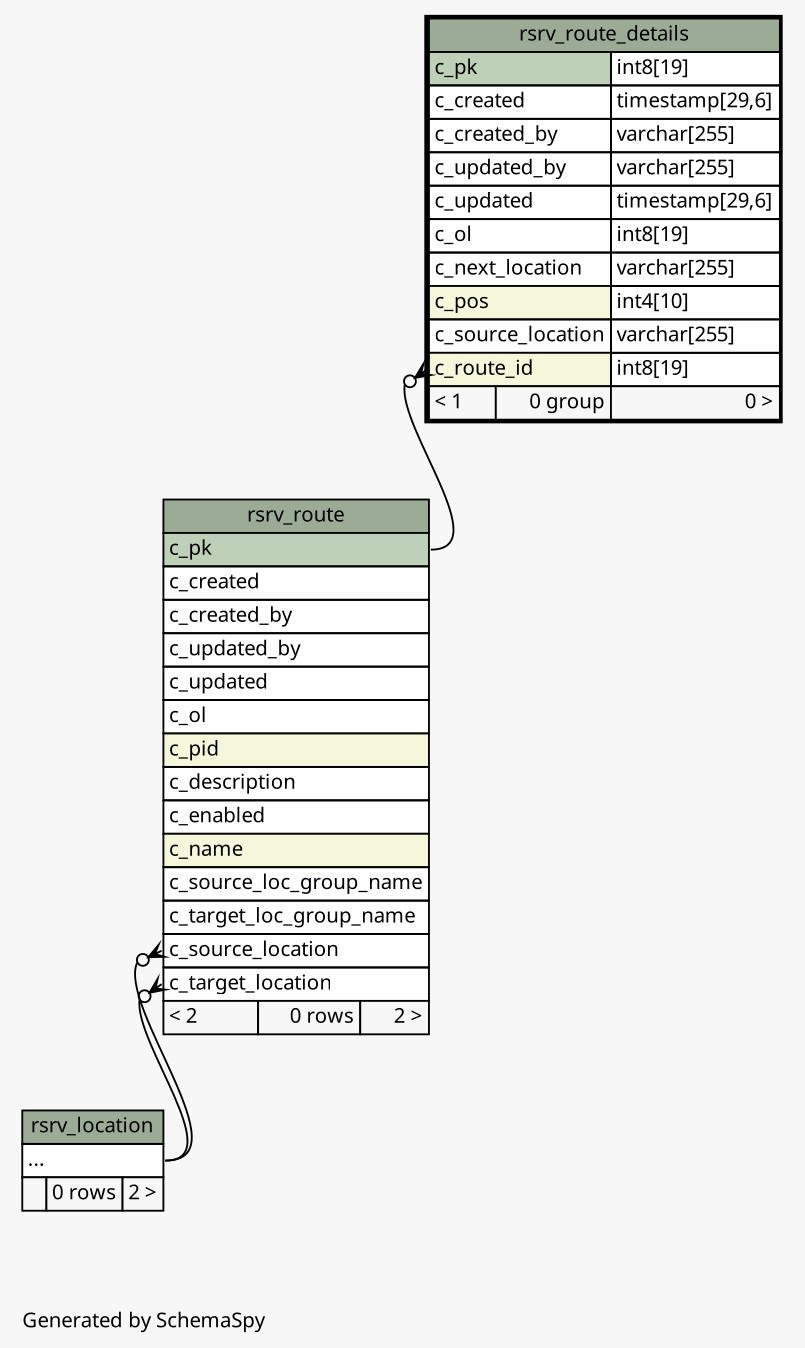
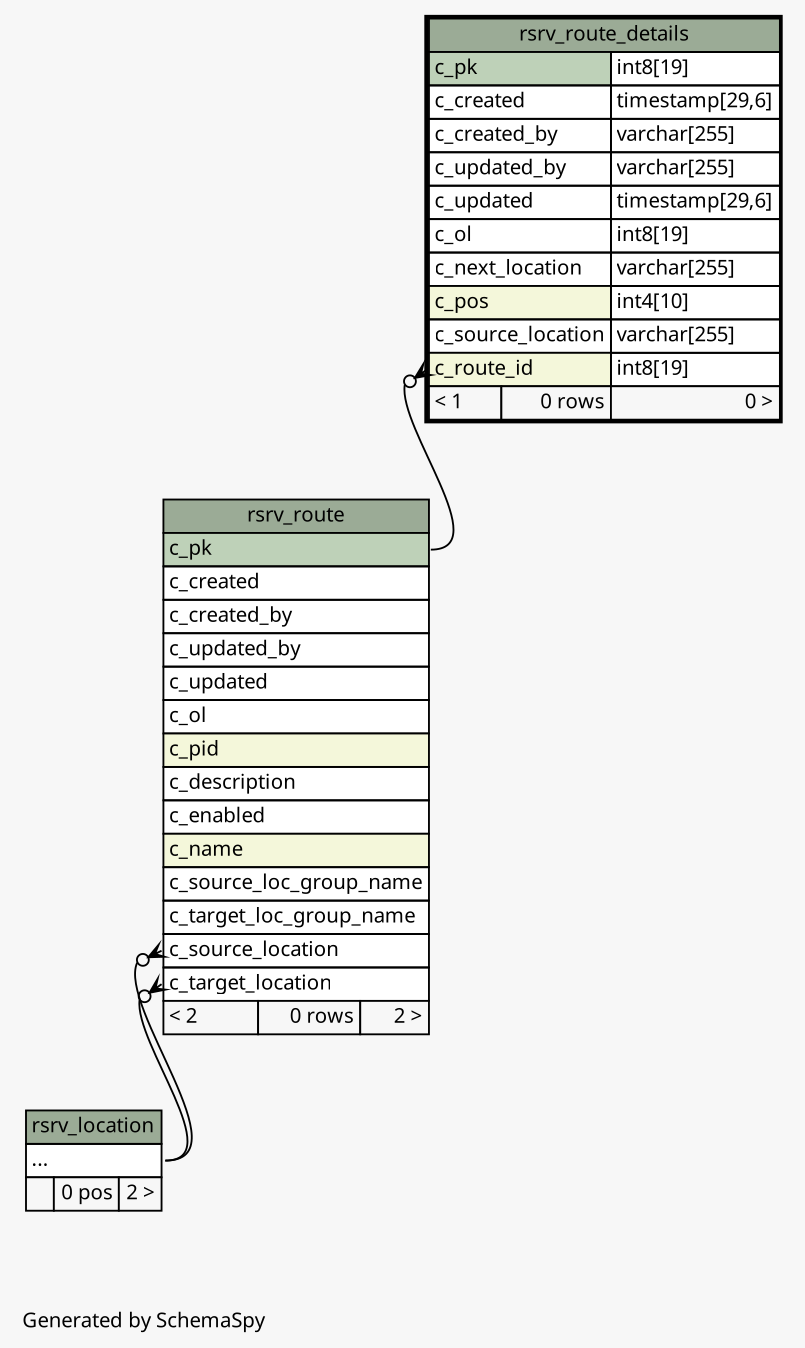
(567, 402) -> (573, 402)
(84, 1193) -> (87, 1193)
